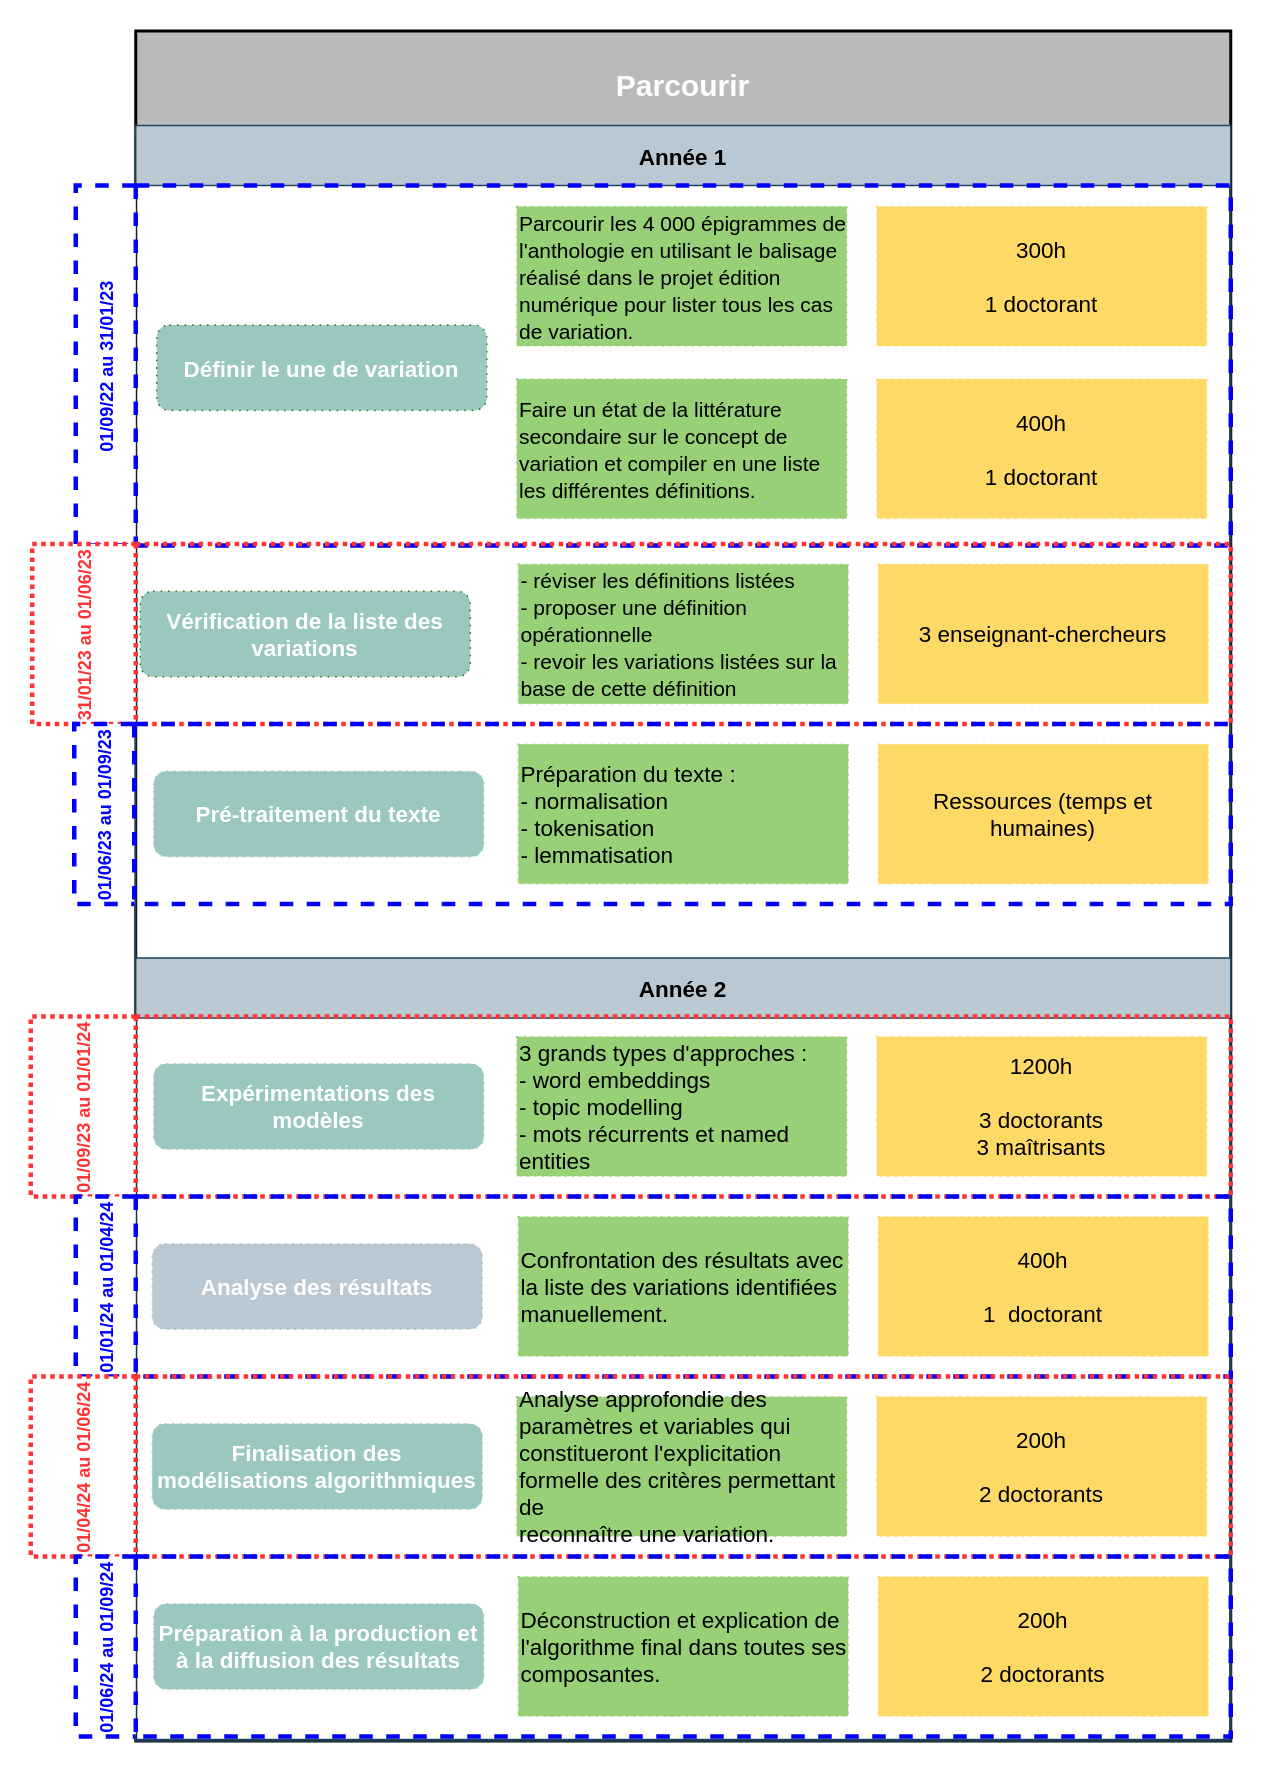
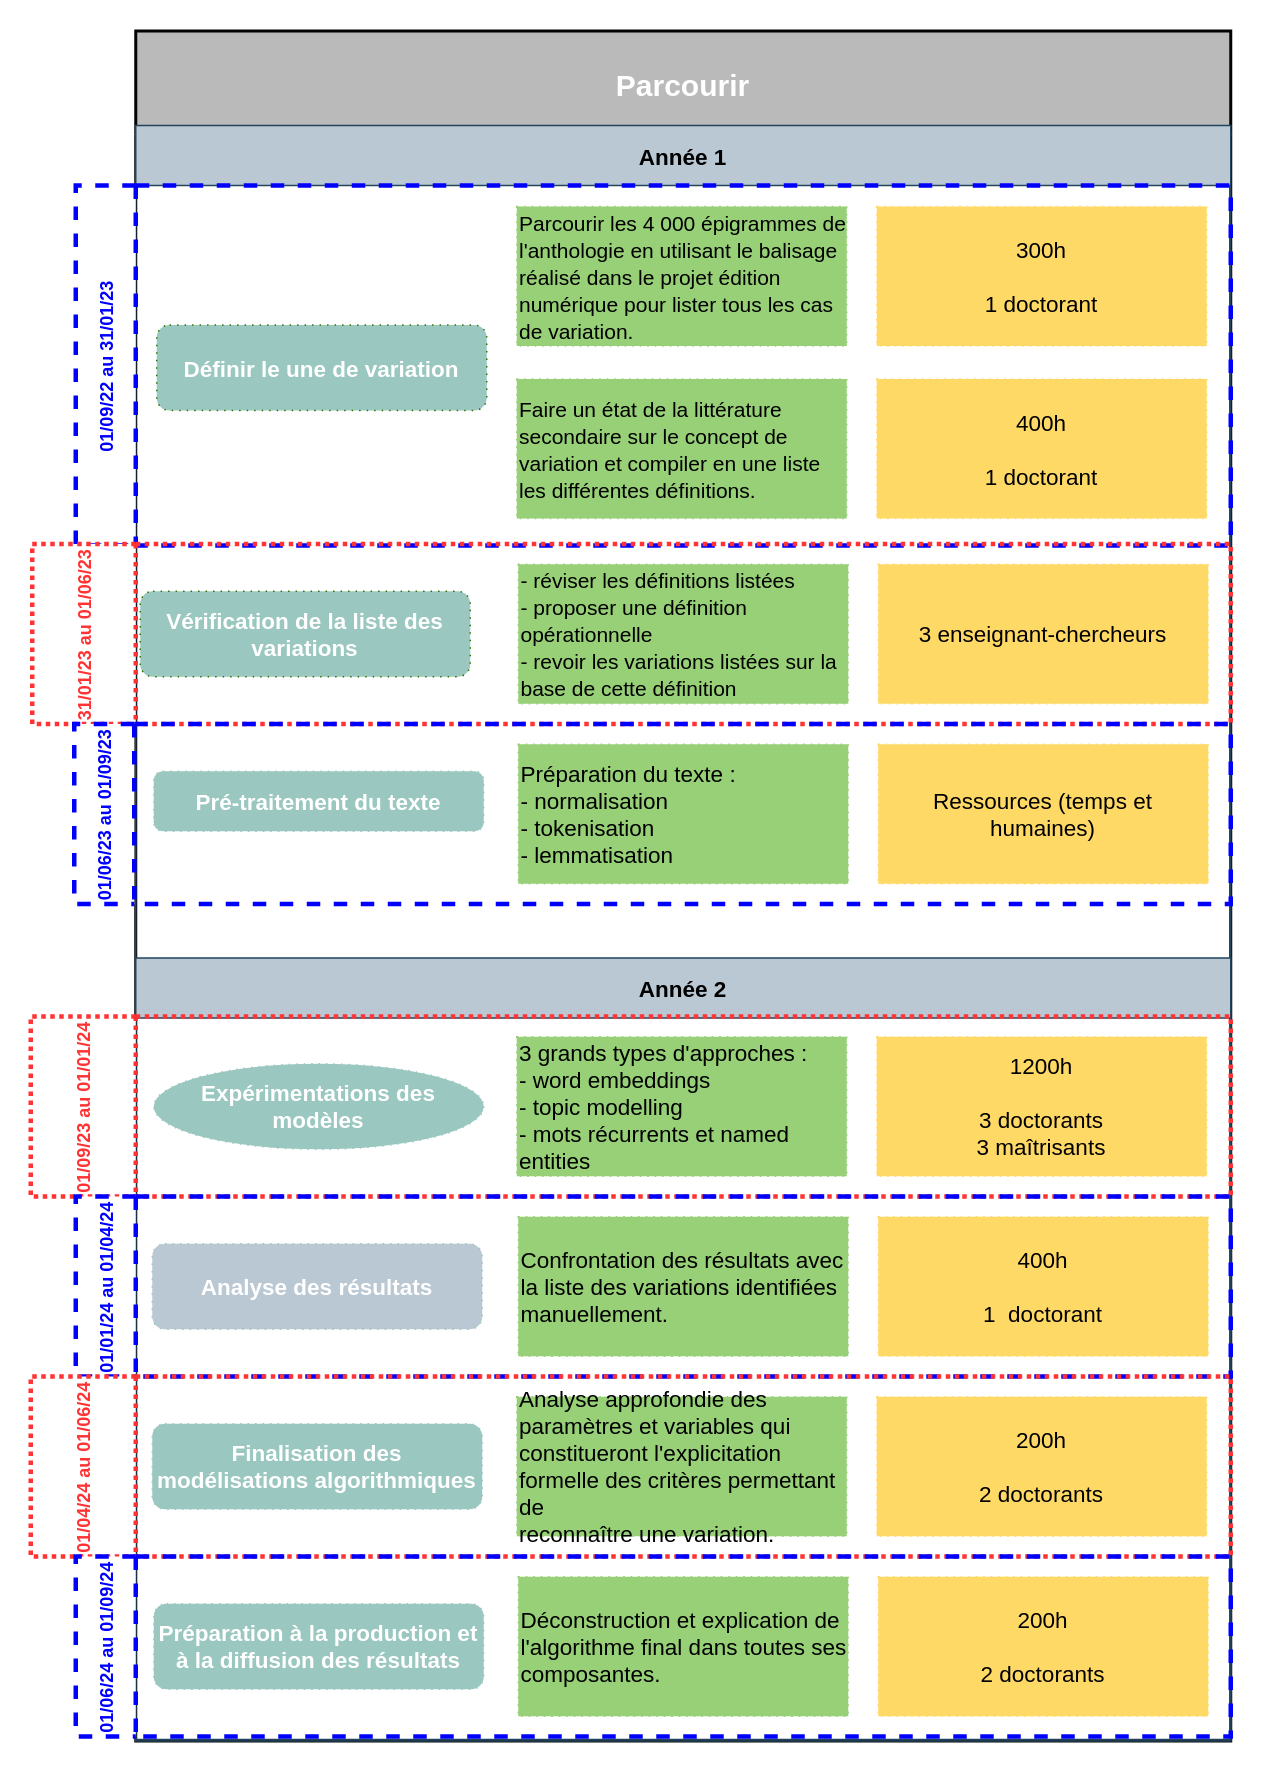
(319, 814) -> (319, 801)
(319, 1106) -> (319, 1106)
